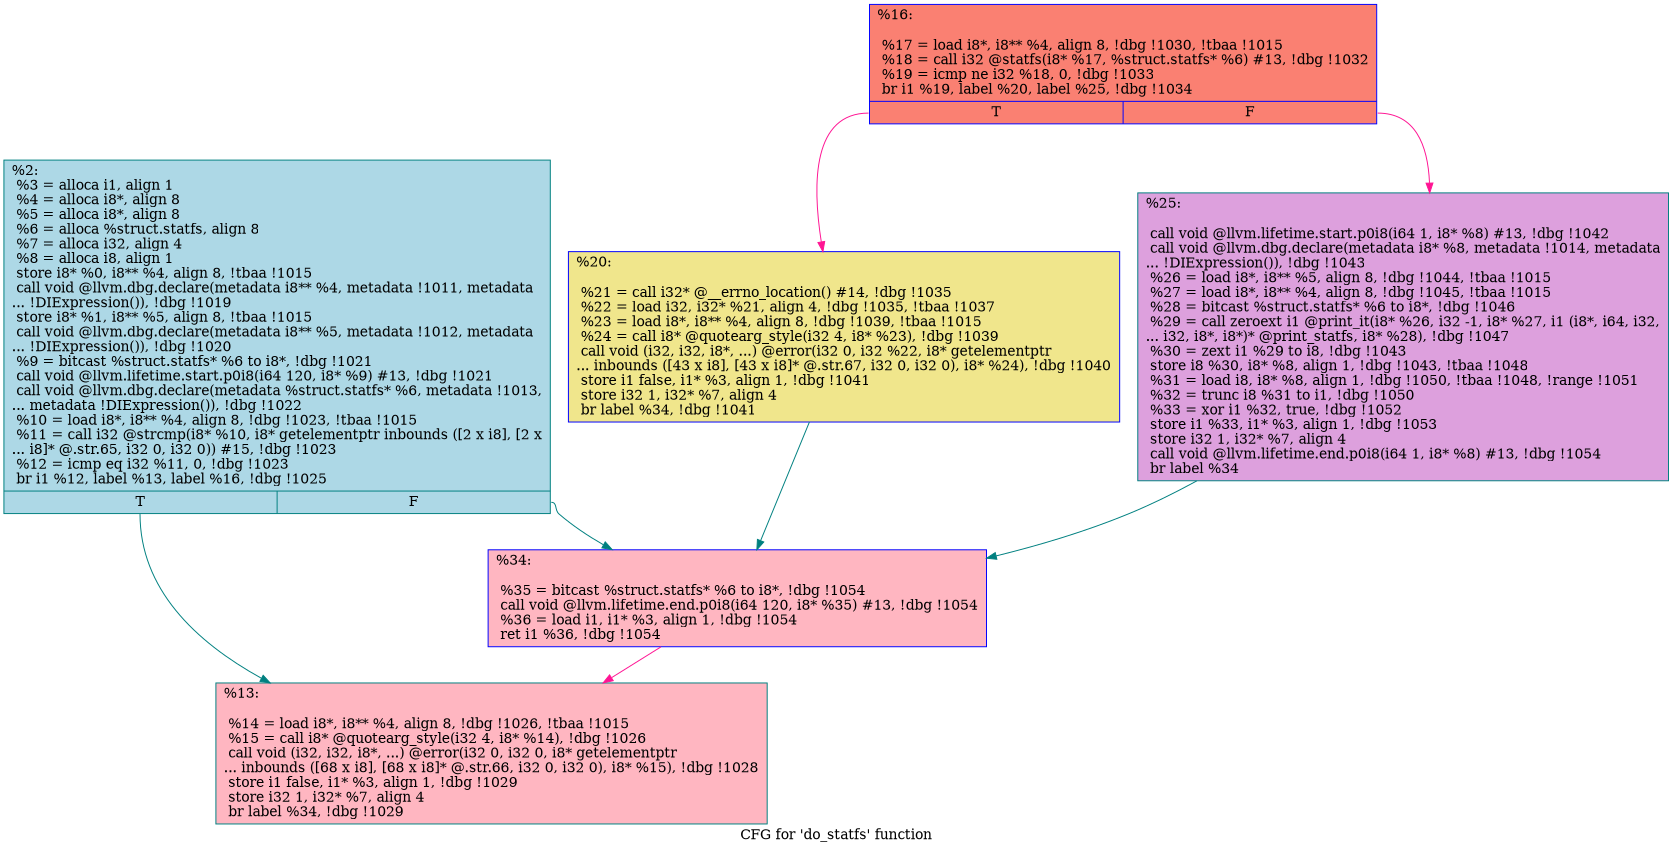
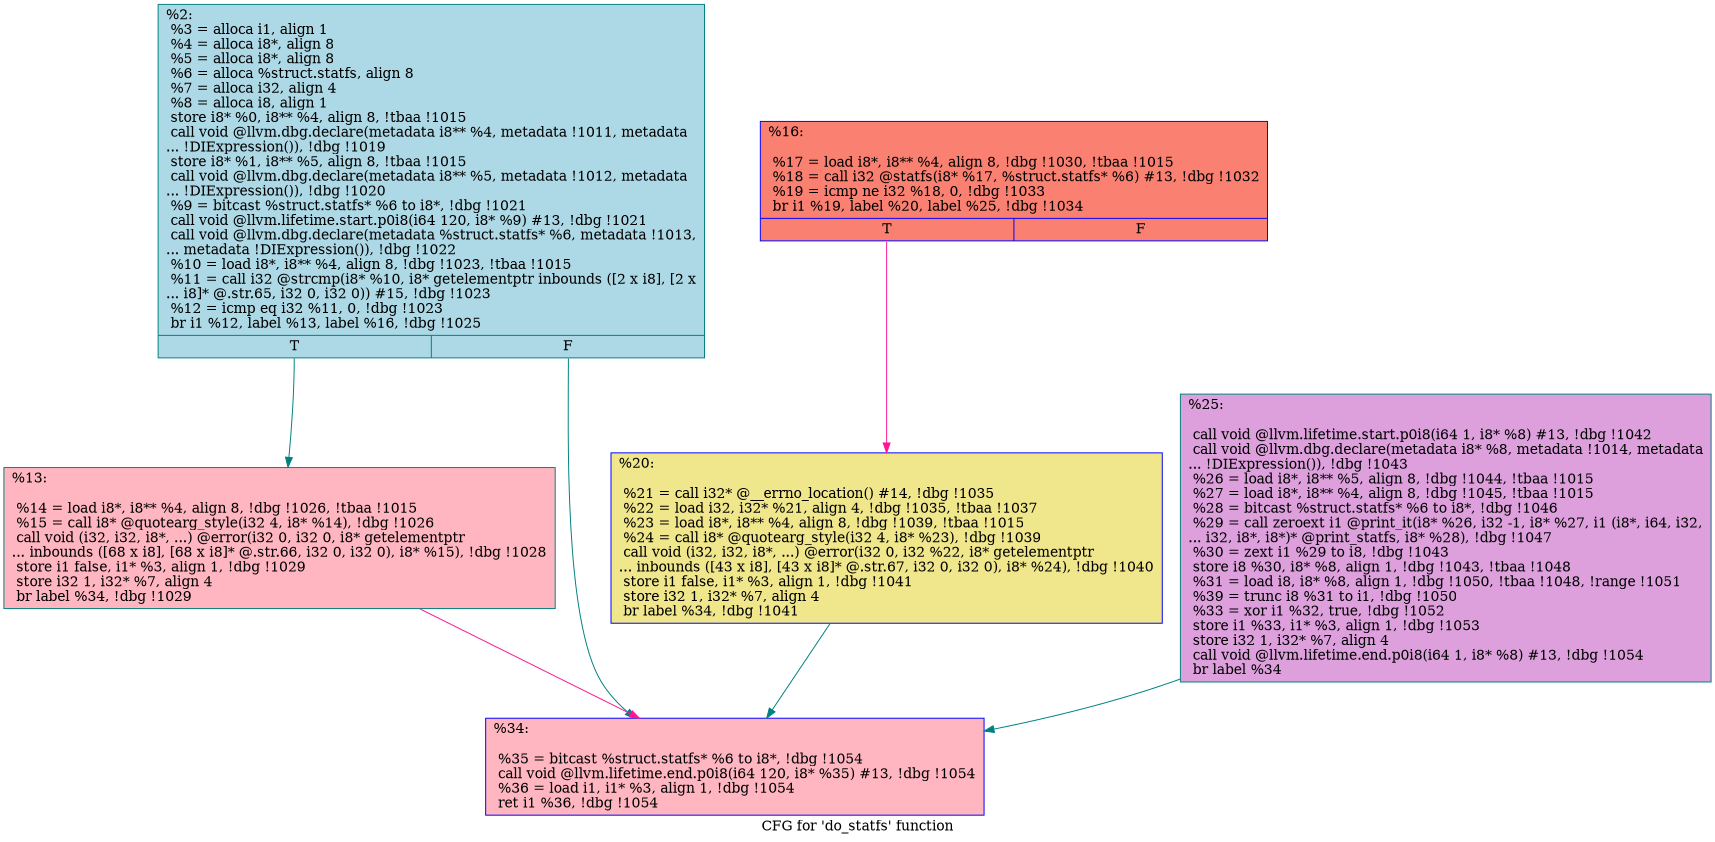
(1418, 136) -> none
(1280, 396) -> (1323, 597)
(636, 662) -> (525, 661)
